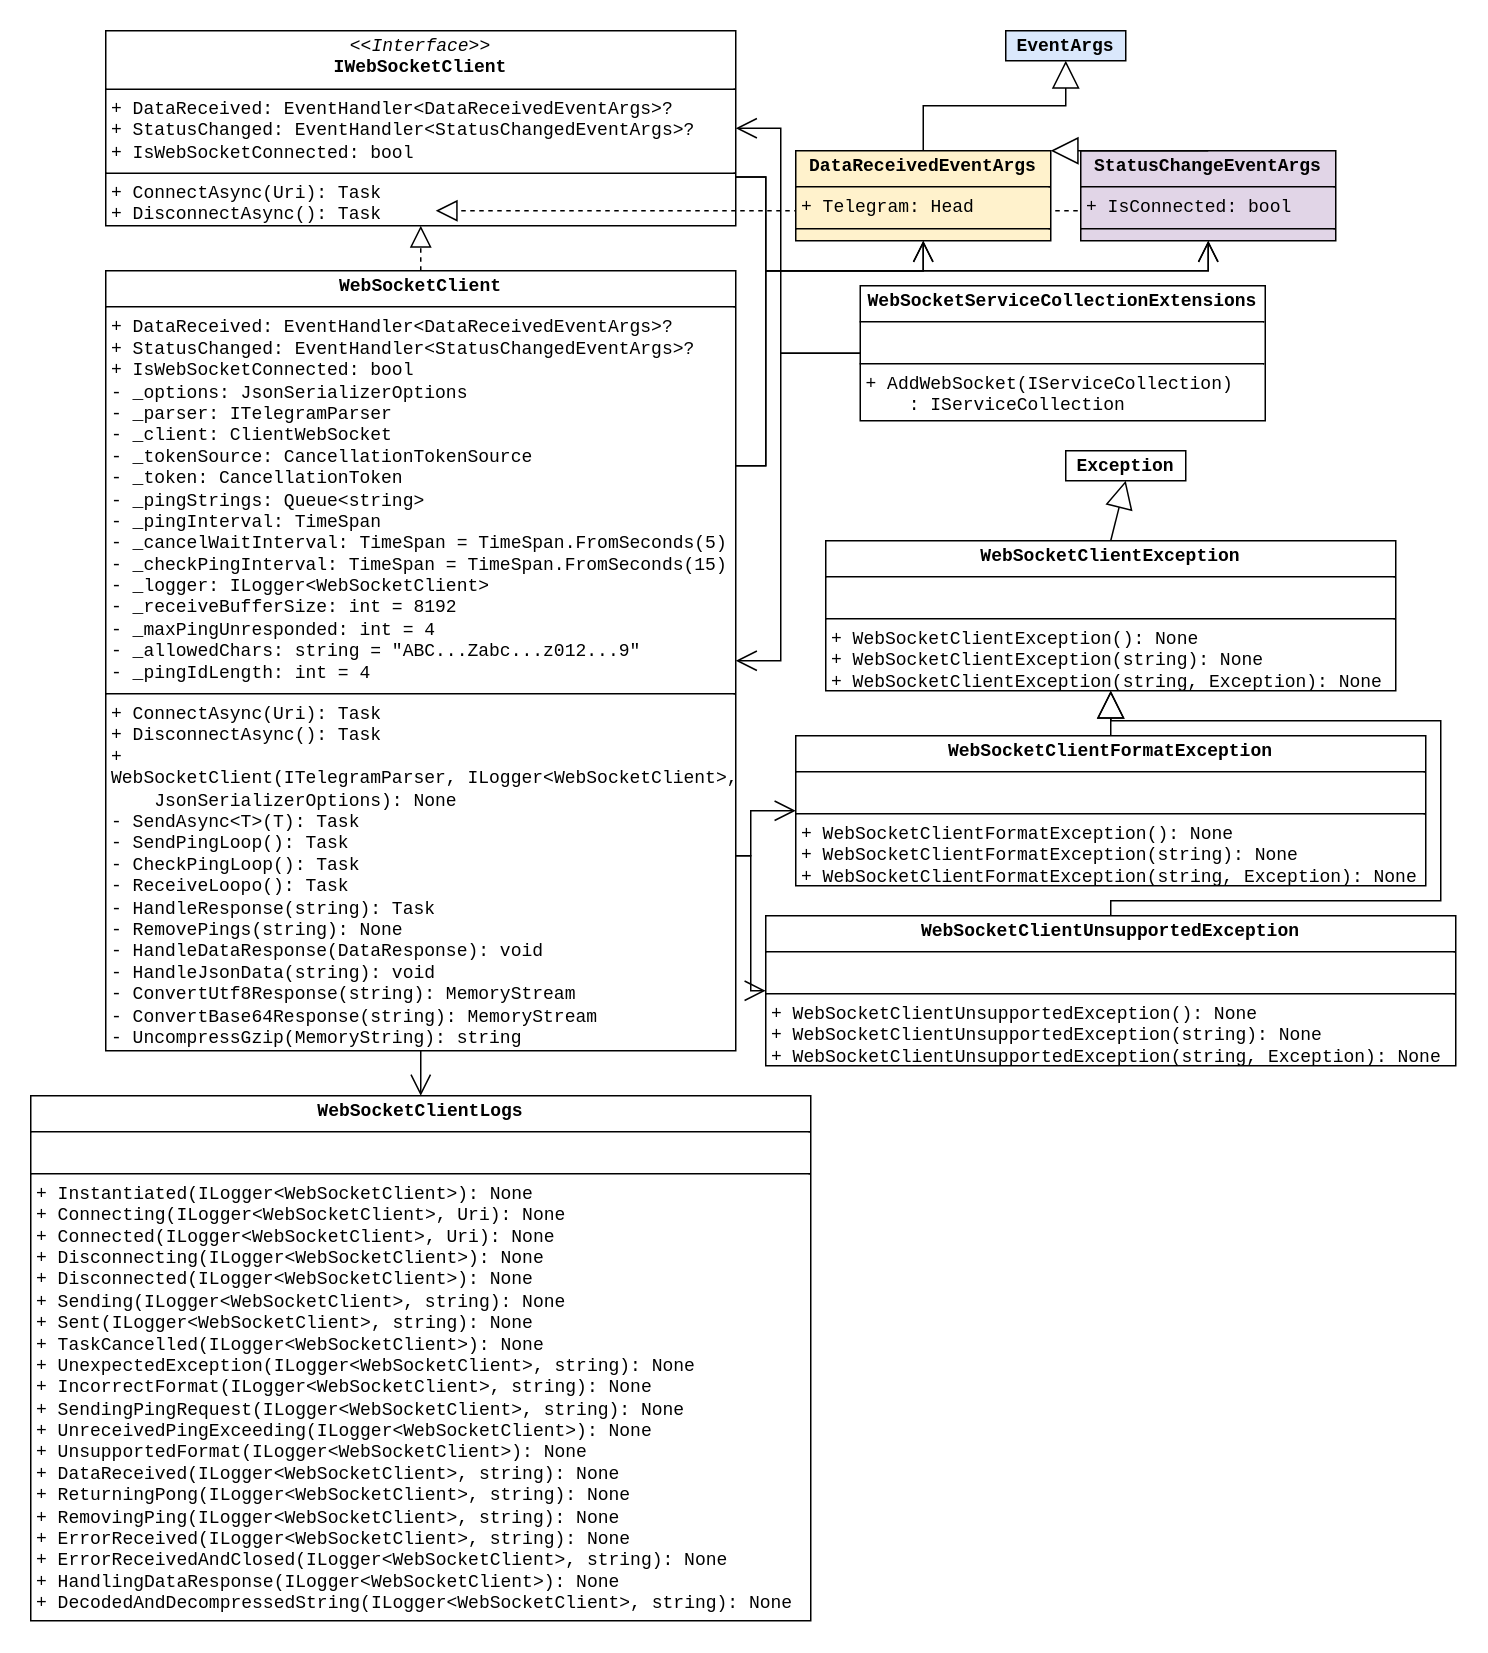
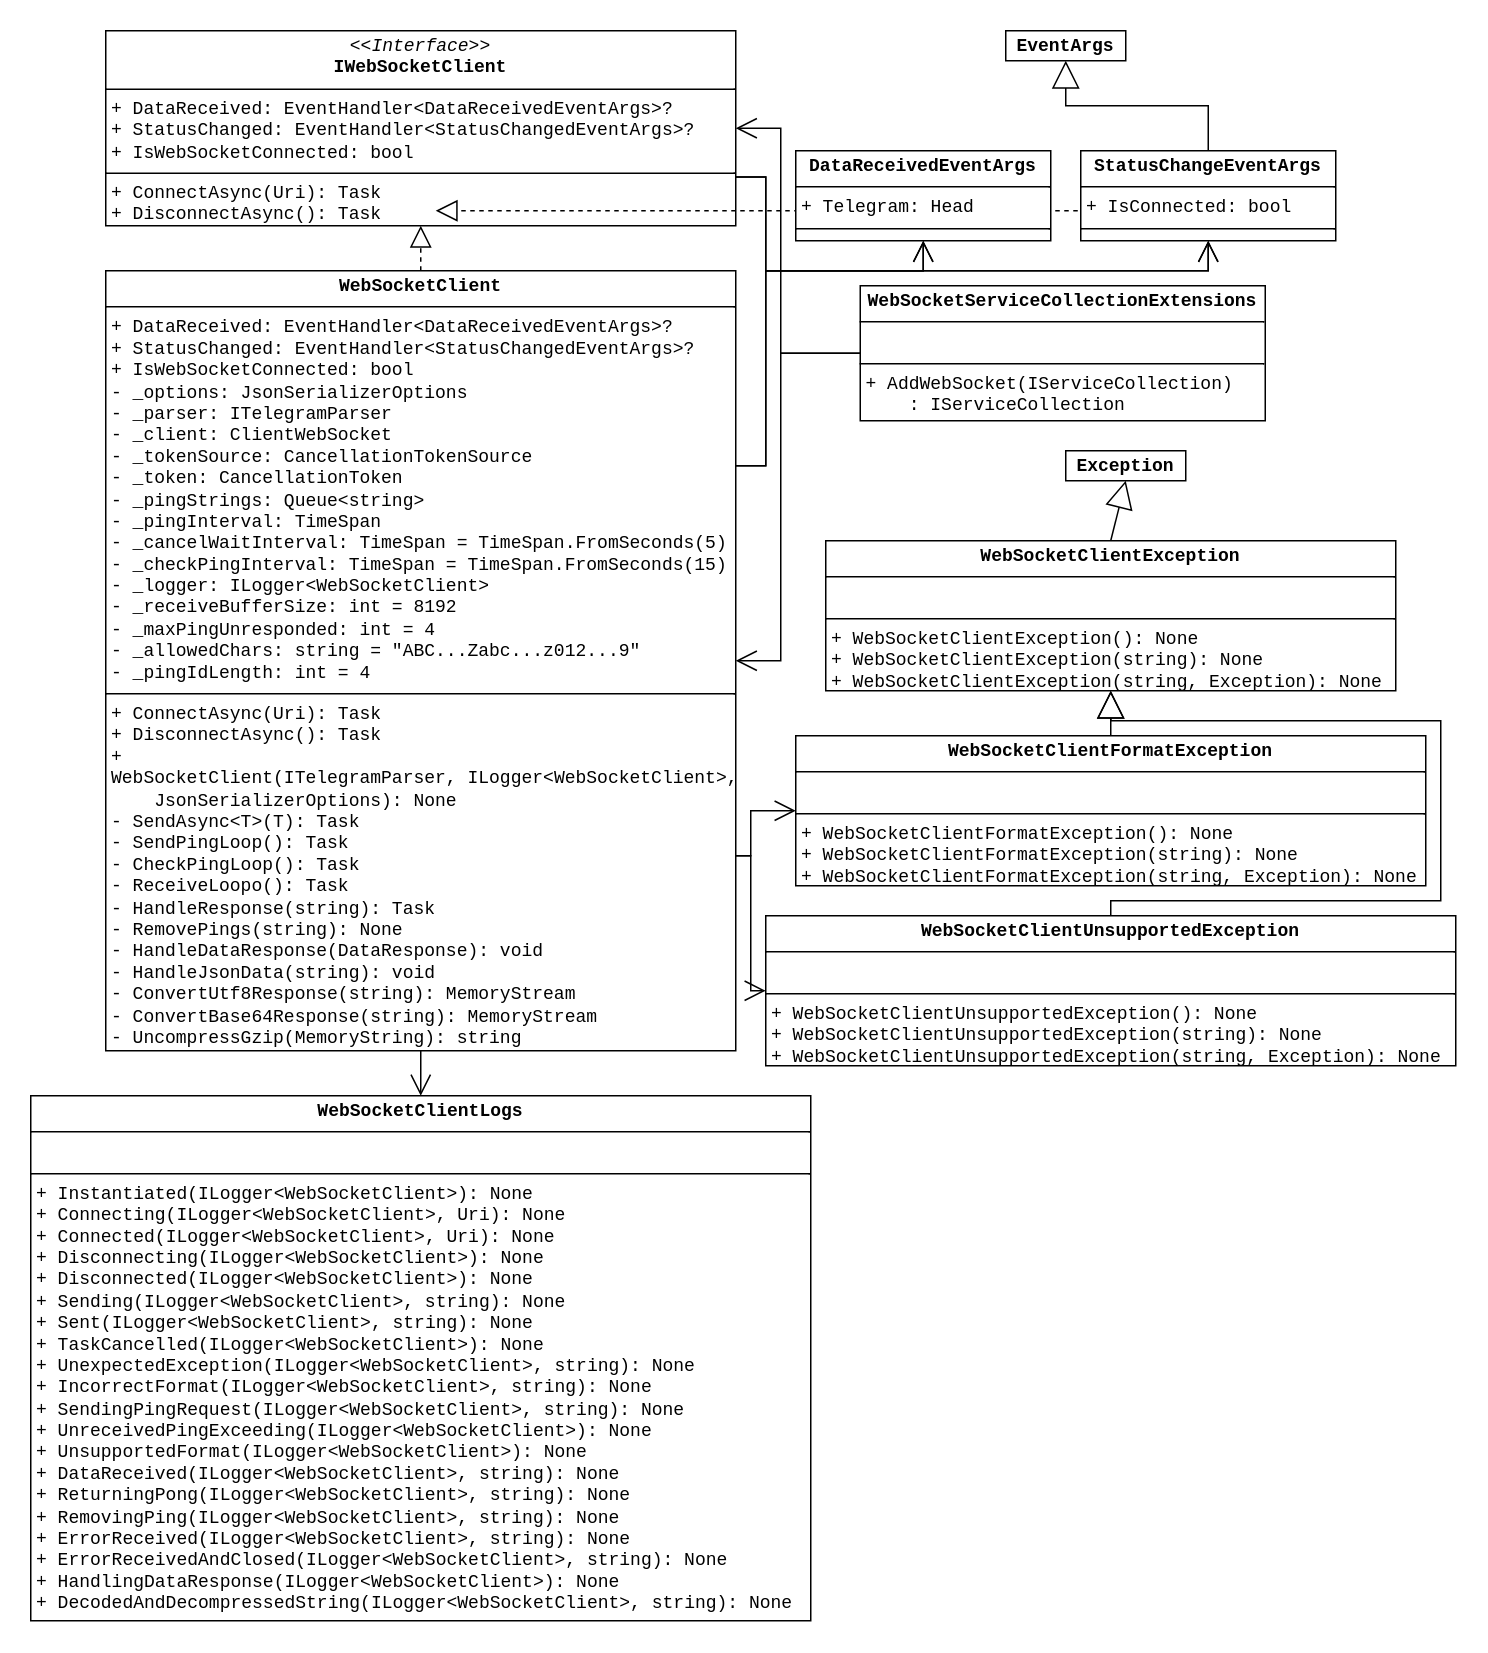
(1066, 46) -> (1066, 46)
(970, 106) -> none
(1207, 151) -> (1160, 106)
(923, 196) -> (923, 196)
(1208, 196) -> (1208, 196)
